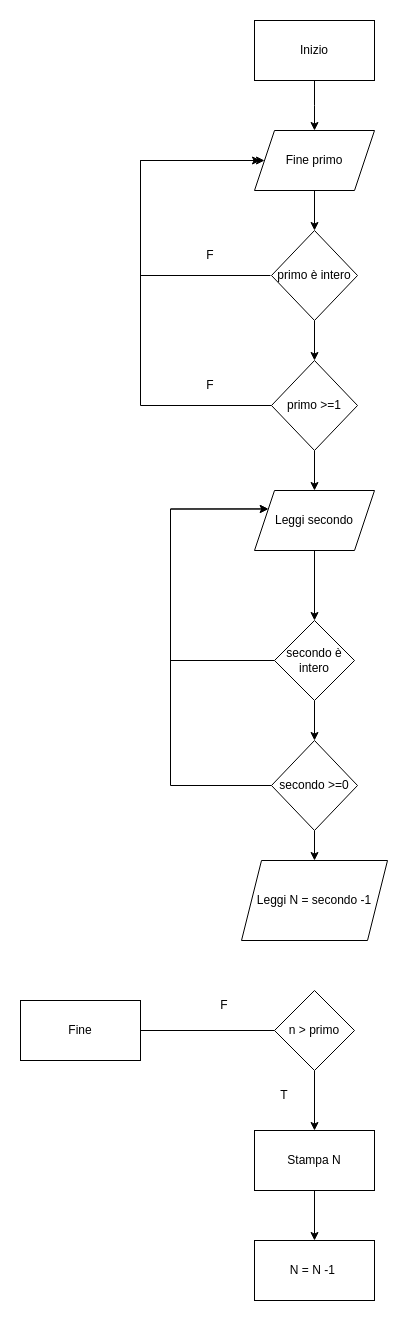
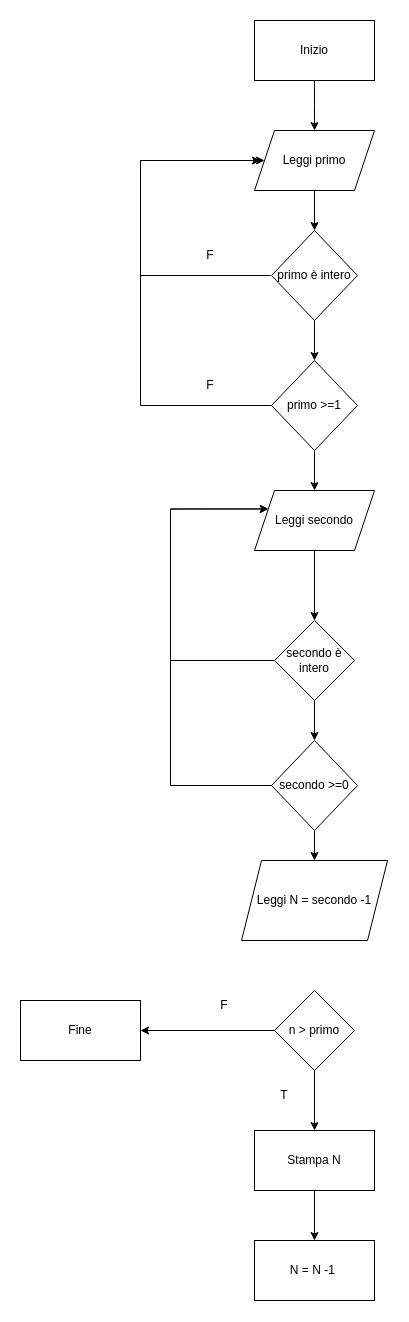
(315, 161) -> (315, 161)
(146, 1031) -> (148, 1031)
